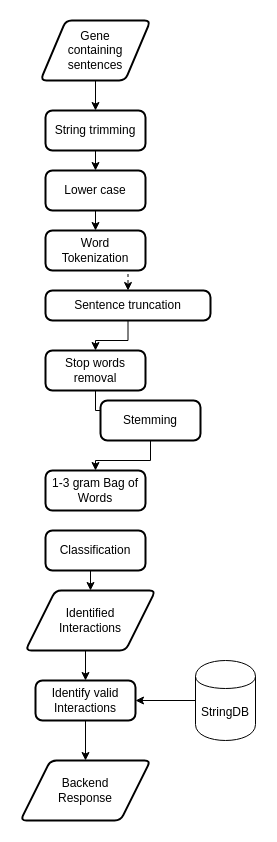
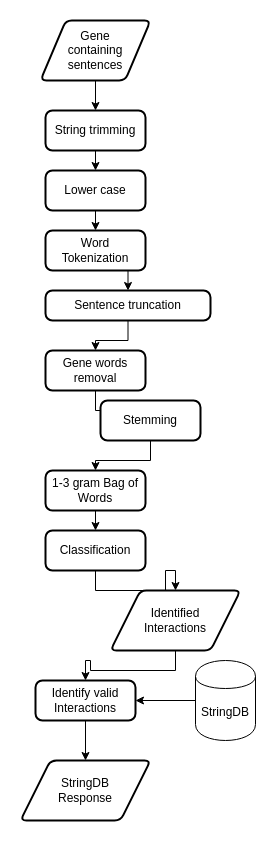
(128, 274) -> (128, 274)
(96, 371) -> (96, 371)
none -> (96, 517)
(91, 621) -> (176, 621)
(86, 791) -> (86, 791)
